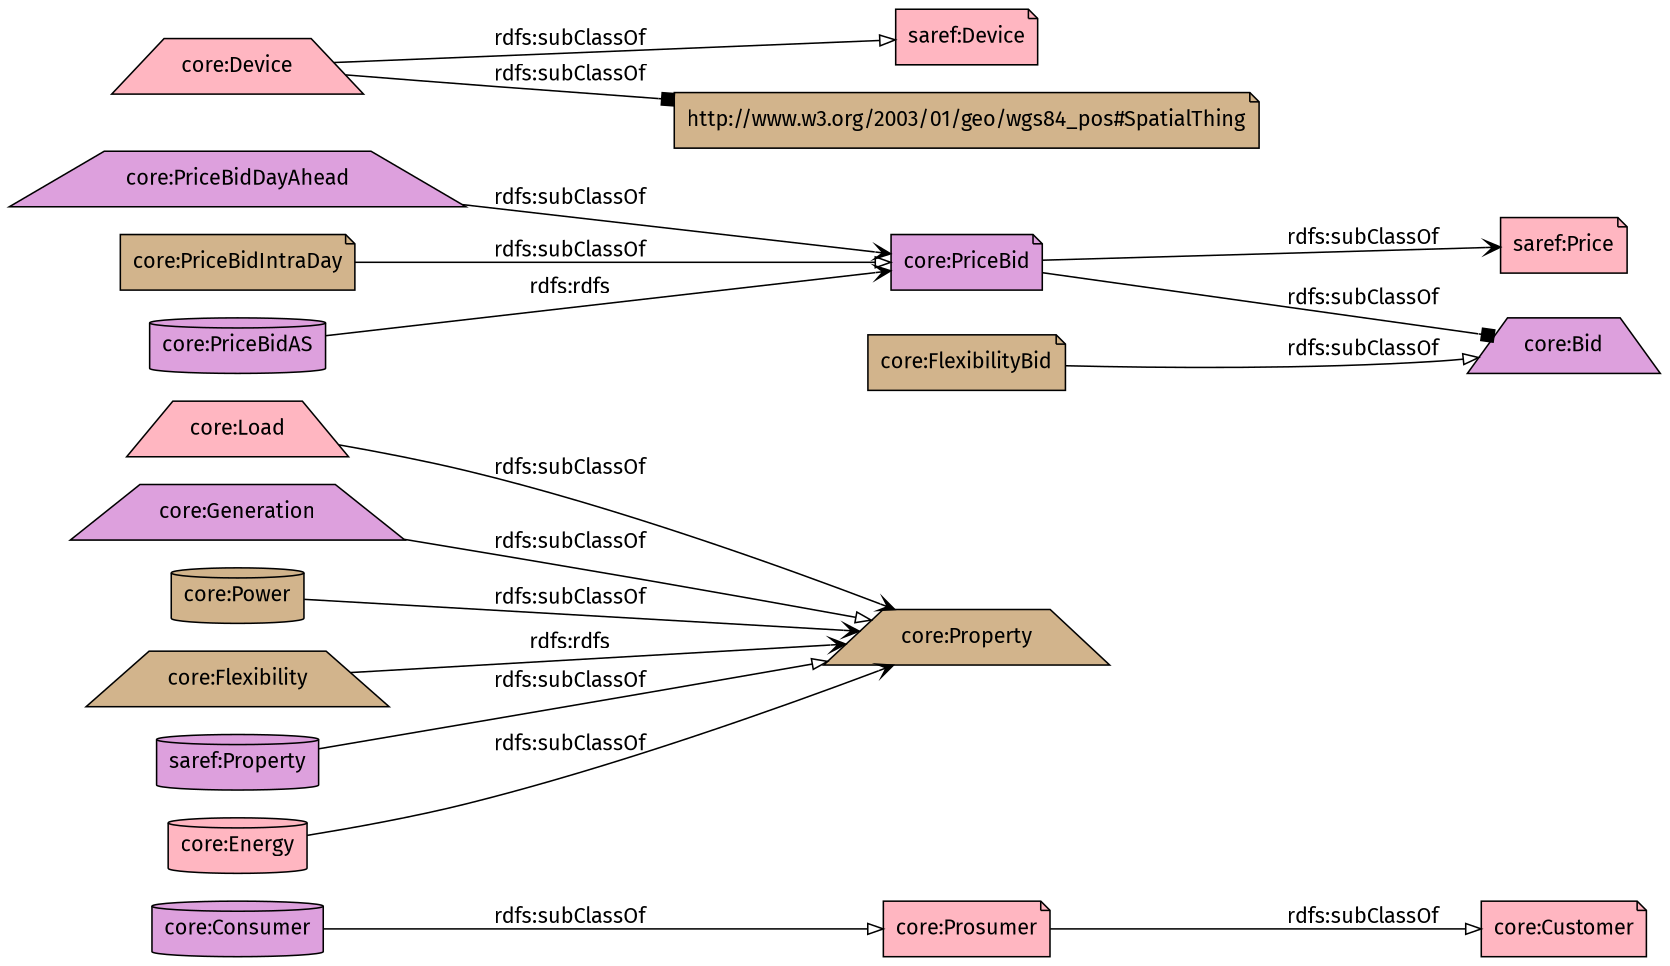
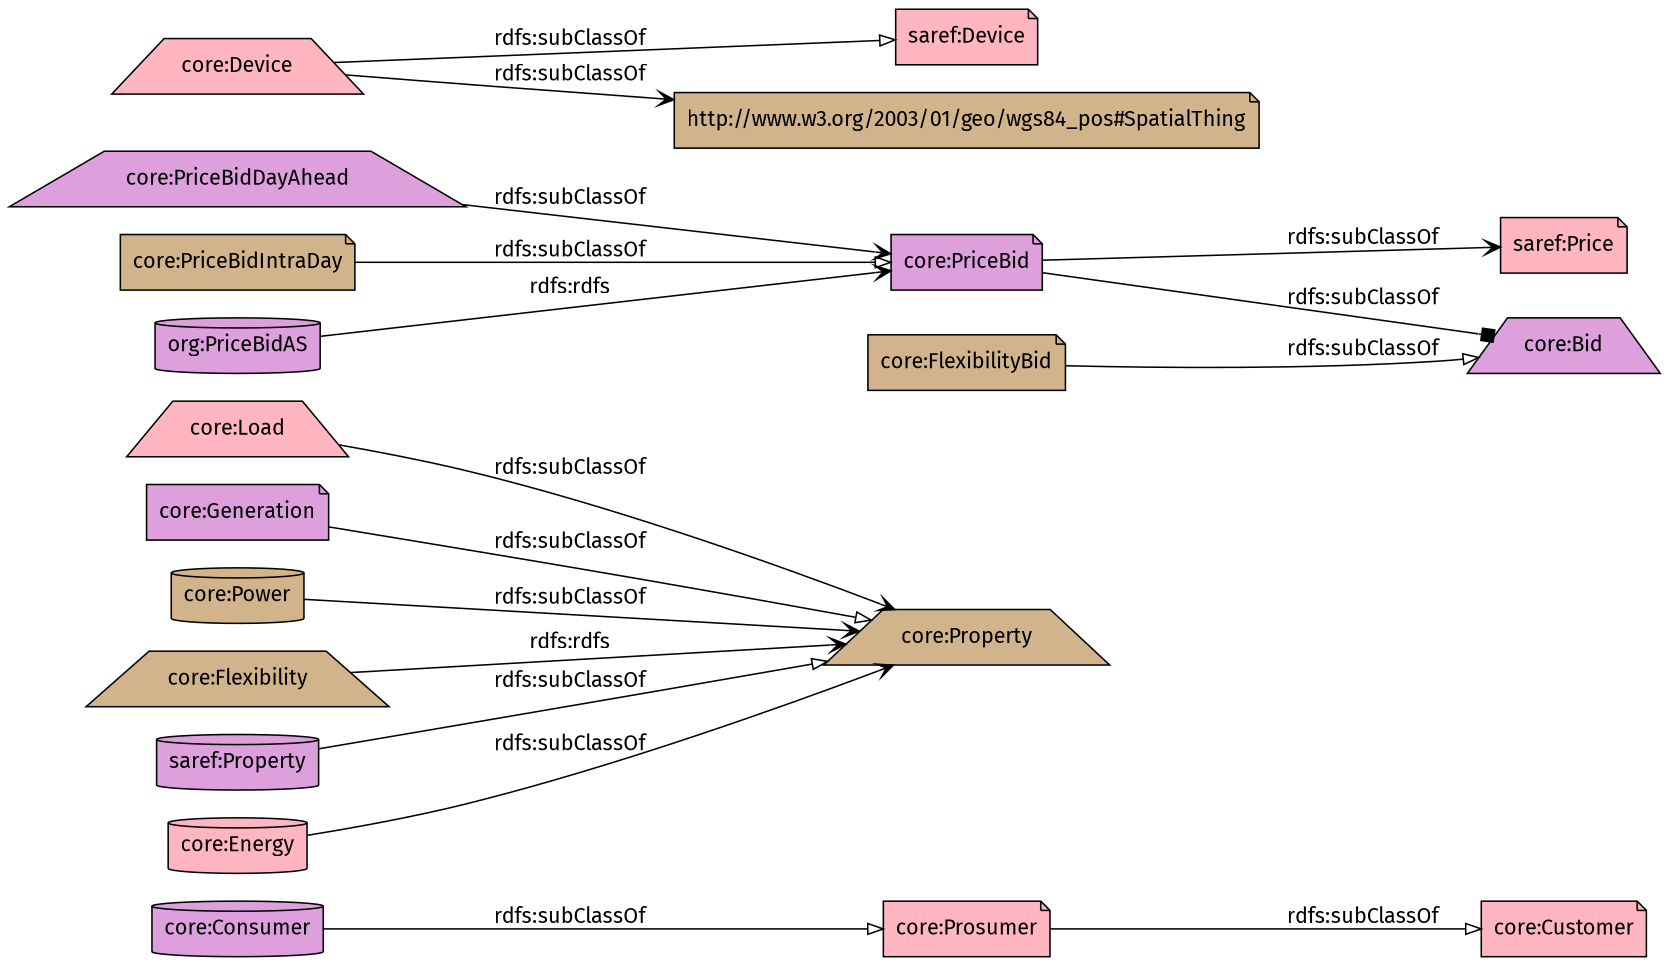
(502, 87) -> (502, 87)
(238, 346) -> (238, 346)
(238, 512) -> (238, 512)
